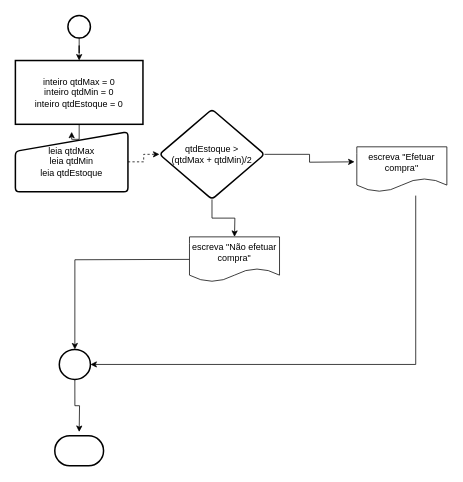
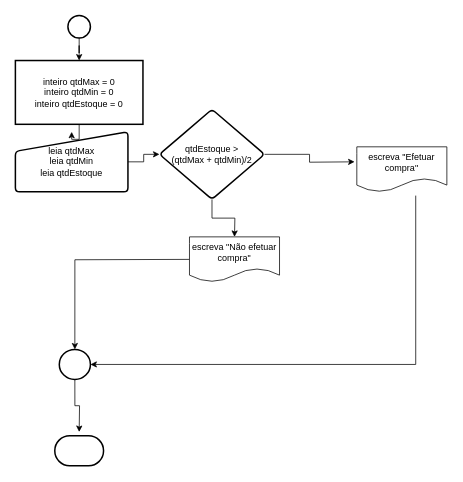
(144, 162) -> (144, 162)
